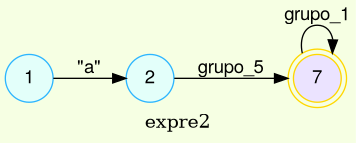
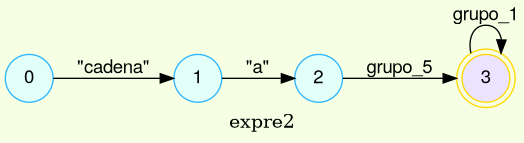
none -> (29, 78)
(317, 78) -> (486, 78)
